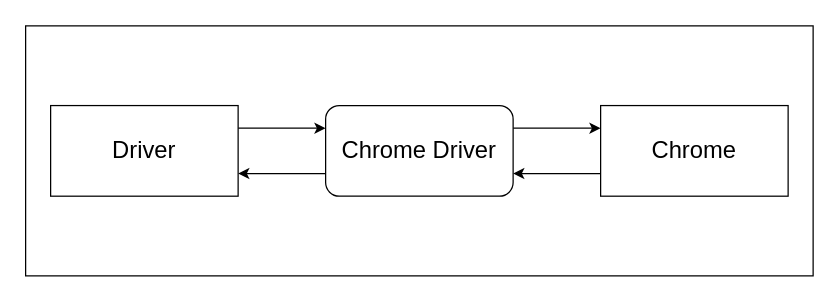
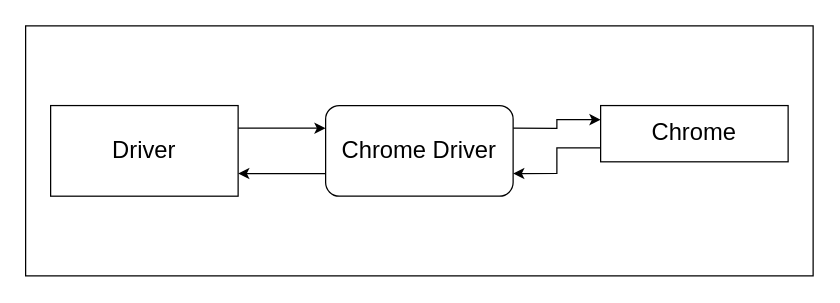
(694, 151) -> (694, 133)
